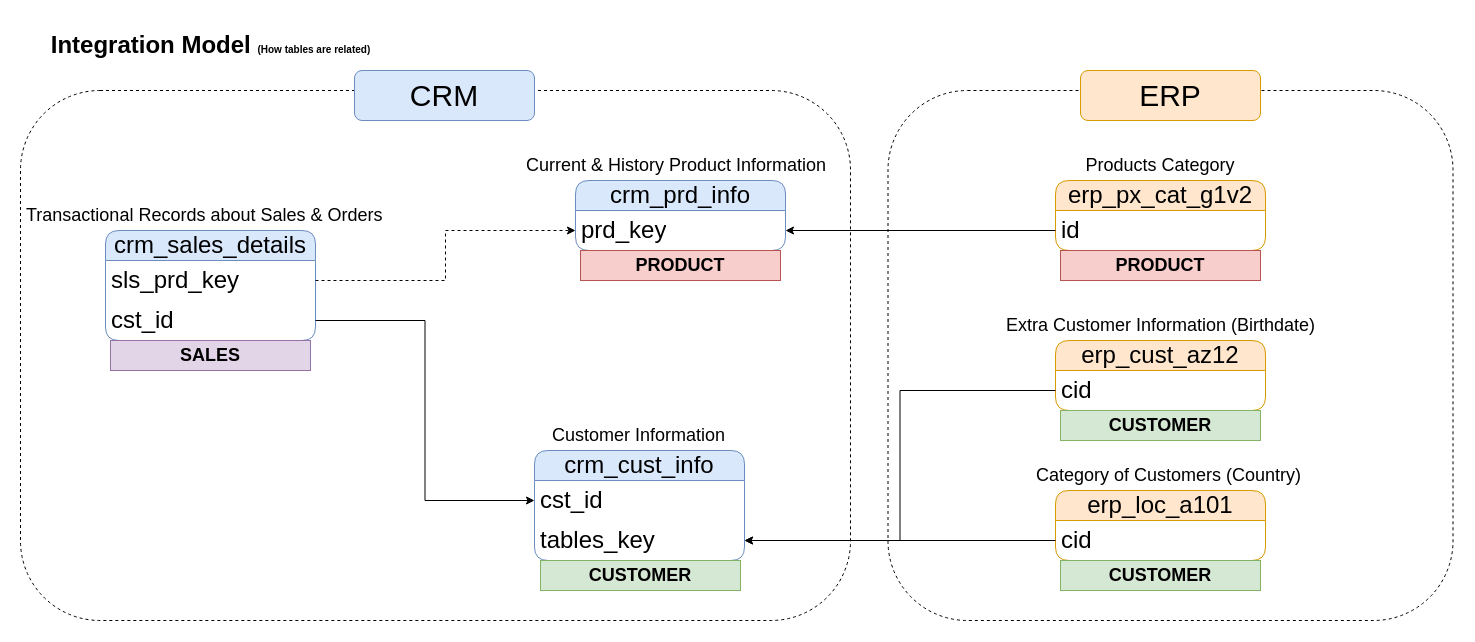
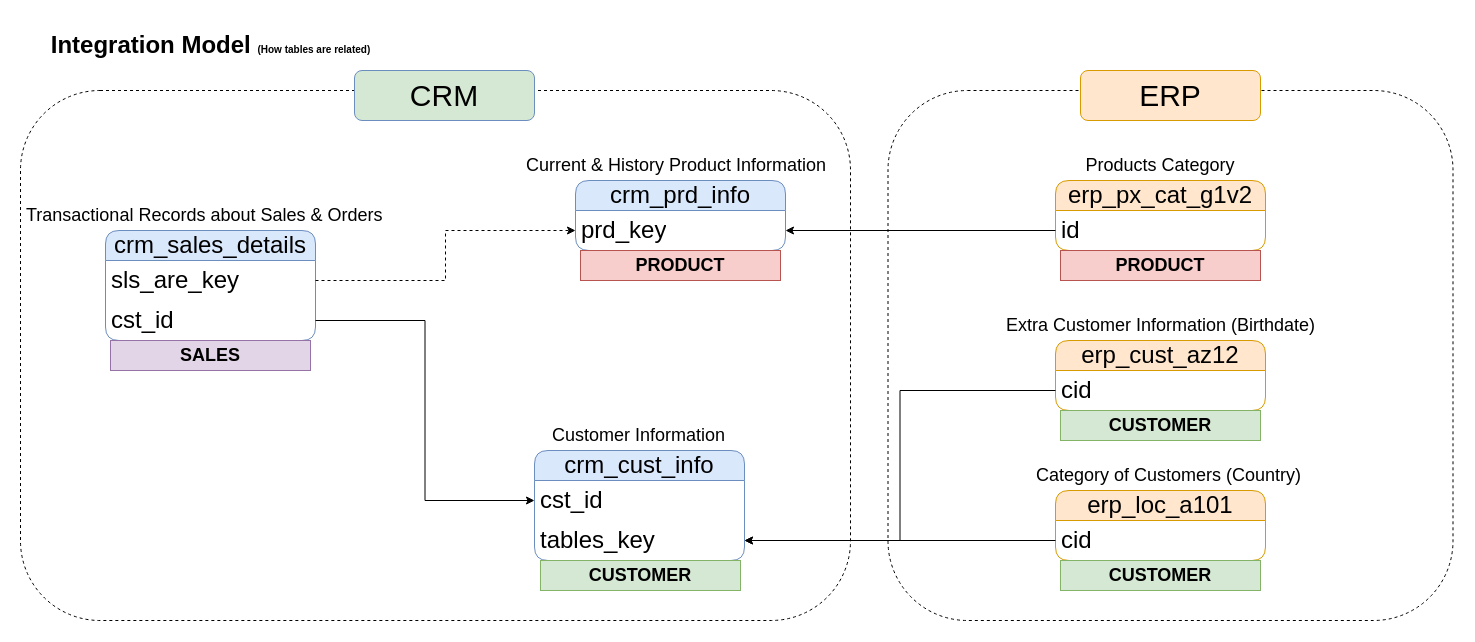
(445, 96) -> (445, 96)
(182, 281) -> (182, 281)
